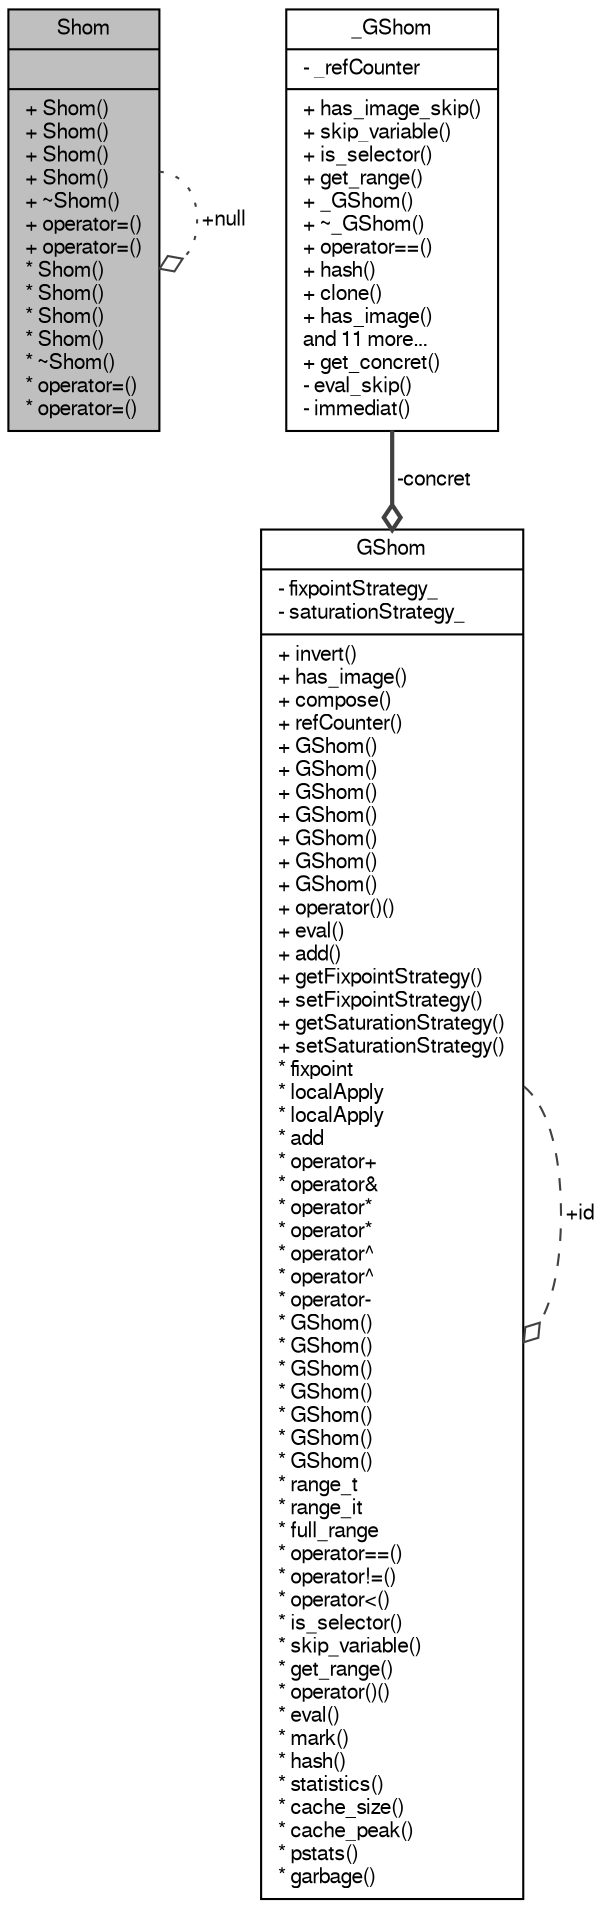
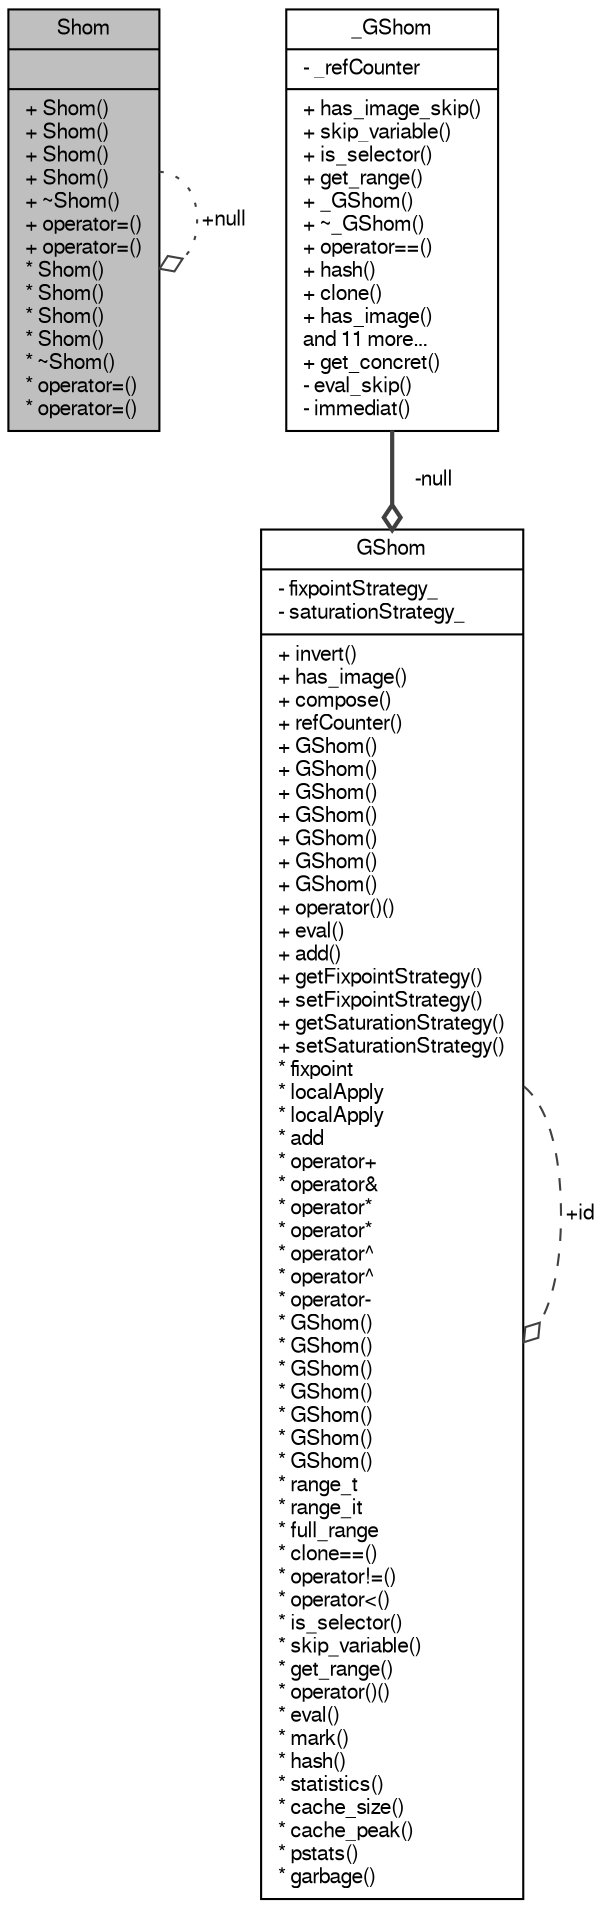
(432, 480) -> (432, 480)
(341, 1554) -> (328, 1554)
